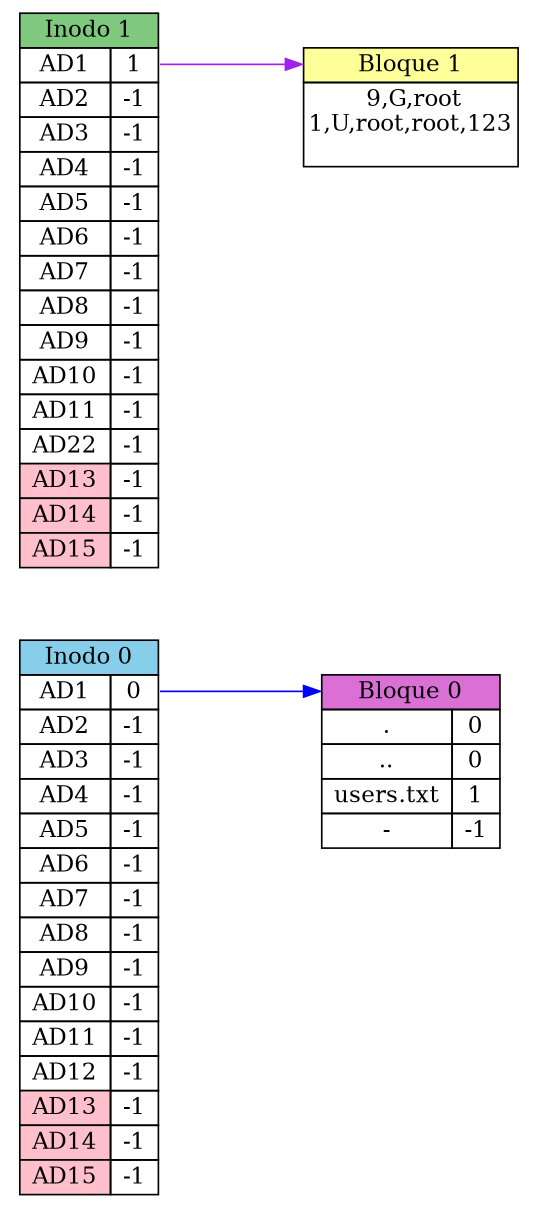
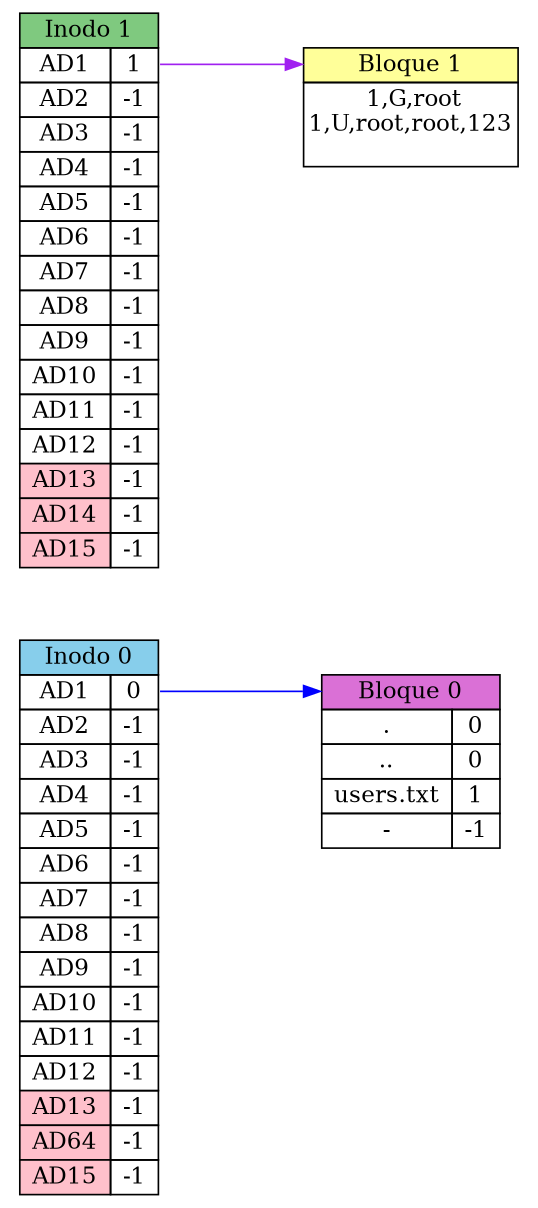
(411, 99) -> (411, 99)
(65, 446) -> (65, 446)
(65, 1142) -> (65, 1142)
